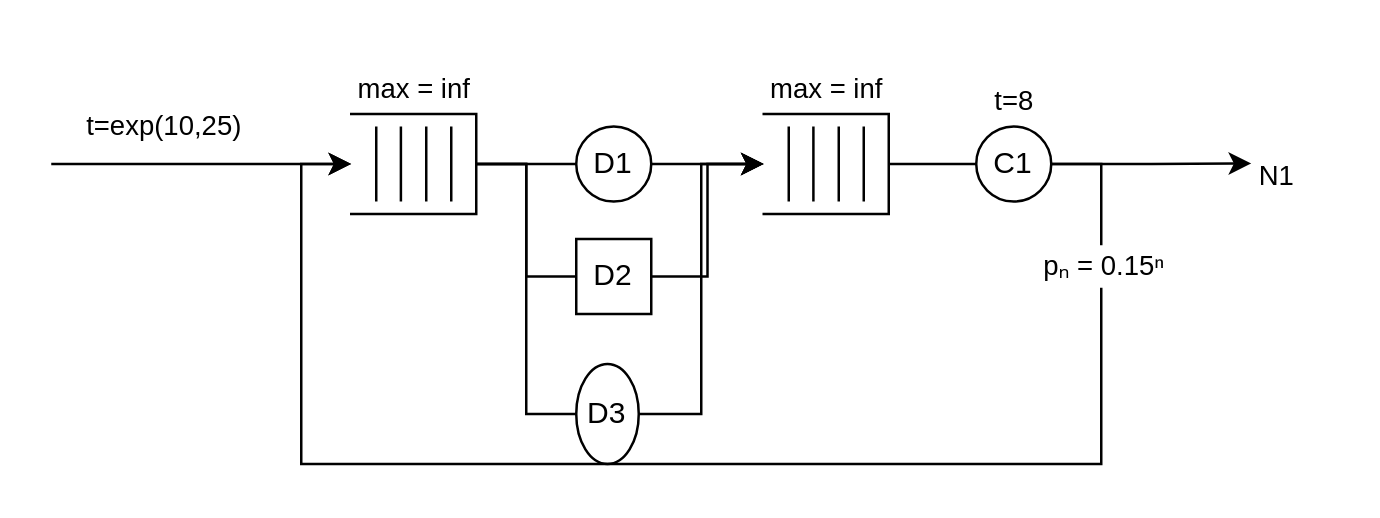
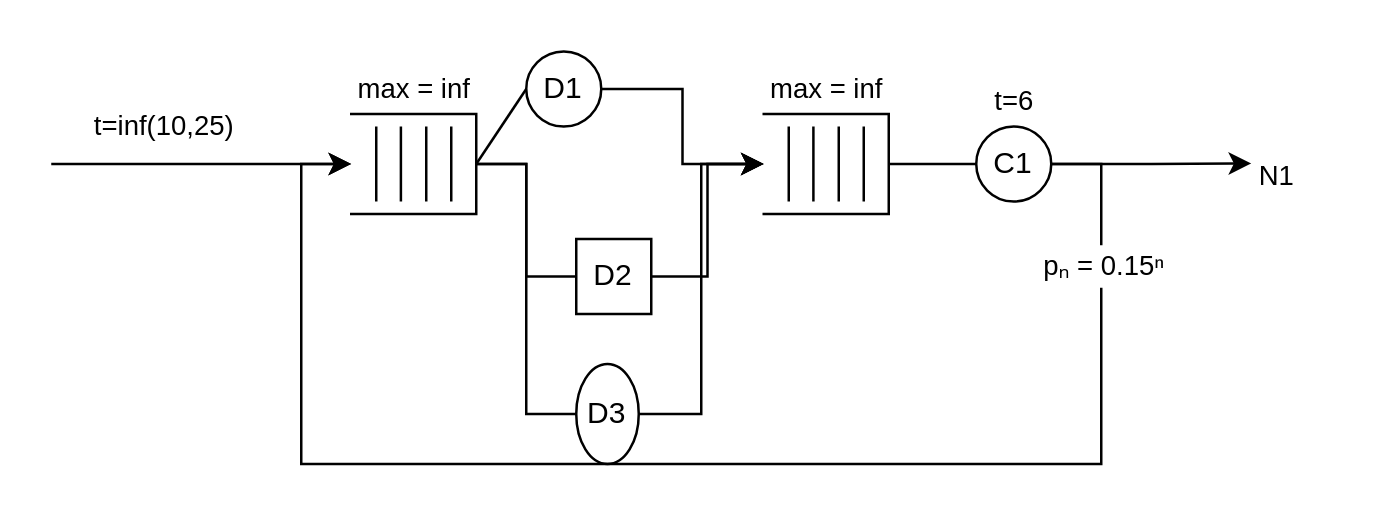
(1015, 101) -> (1015, 101)
(165, 126) -> (165, 126)
(614, 164) -> (564, 89)
